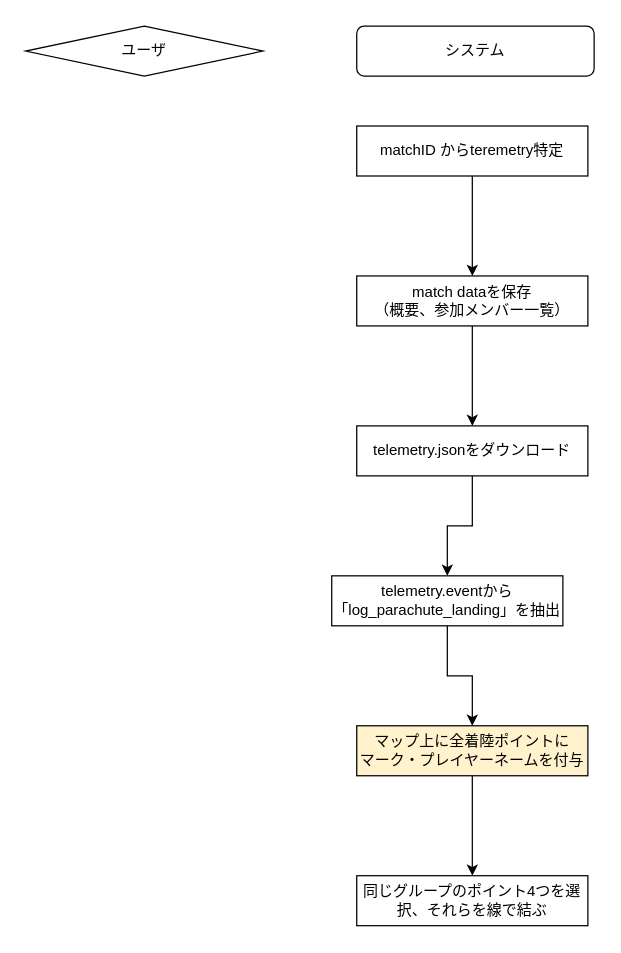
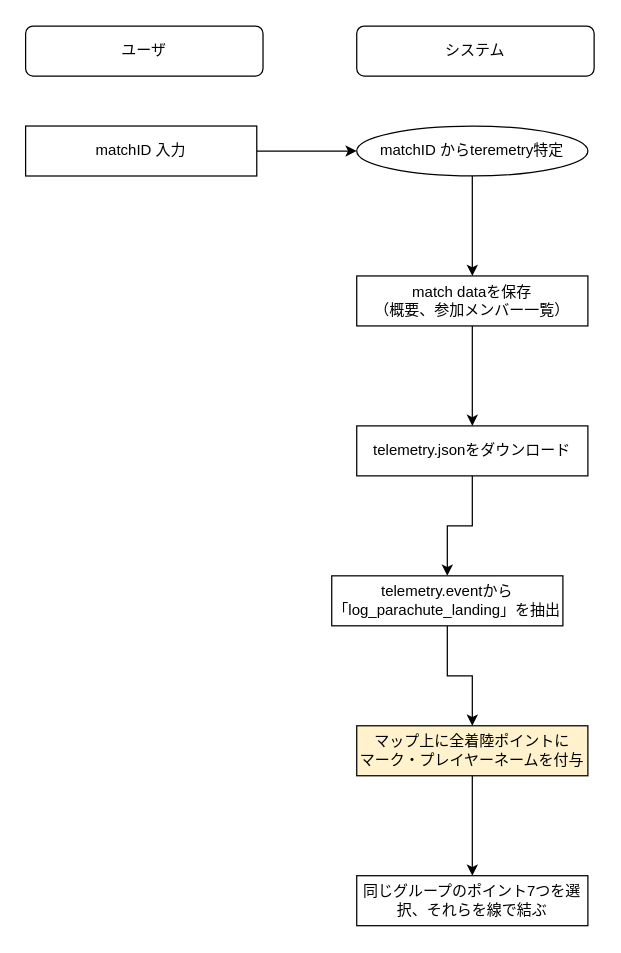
(144, 51) -> (144, 51)
none -> (141, 151)
none -> (303, 151)
(473, 151) -> (473, 151)
(473, 901) -> (473, 901)
